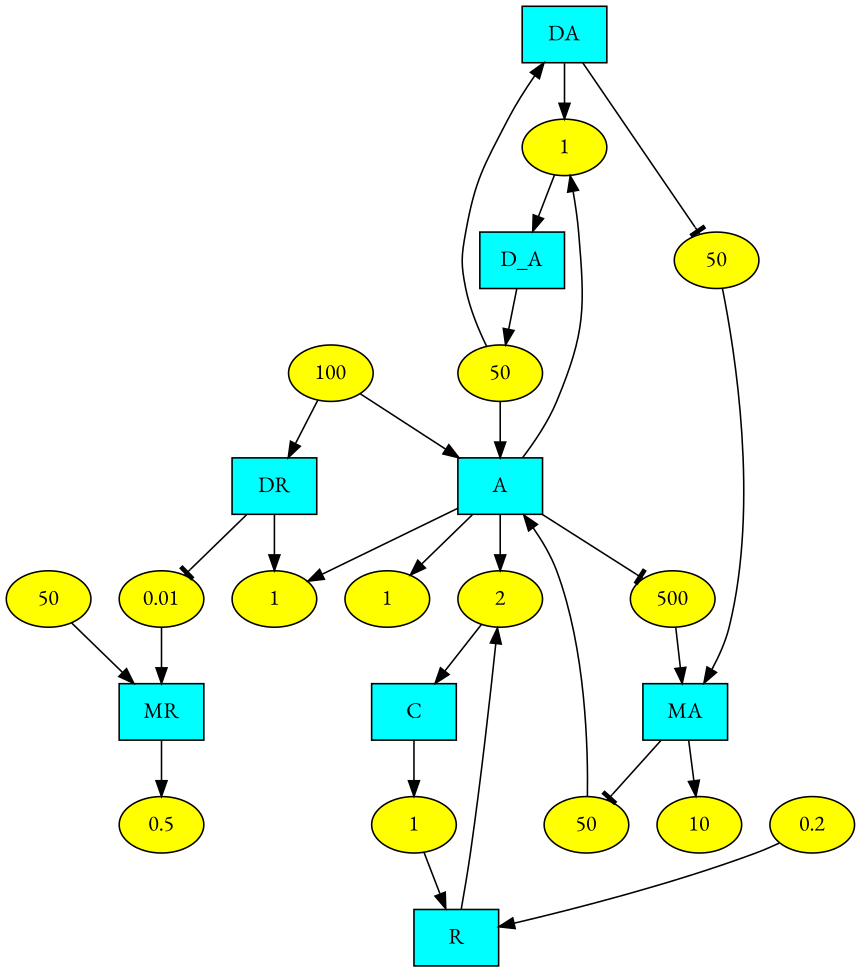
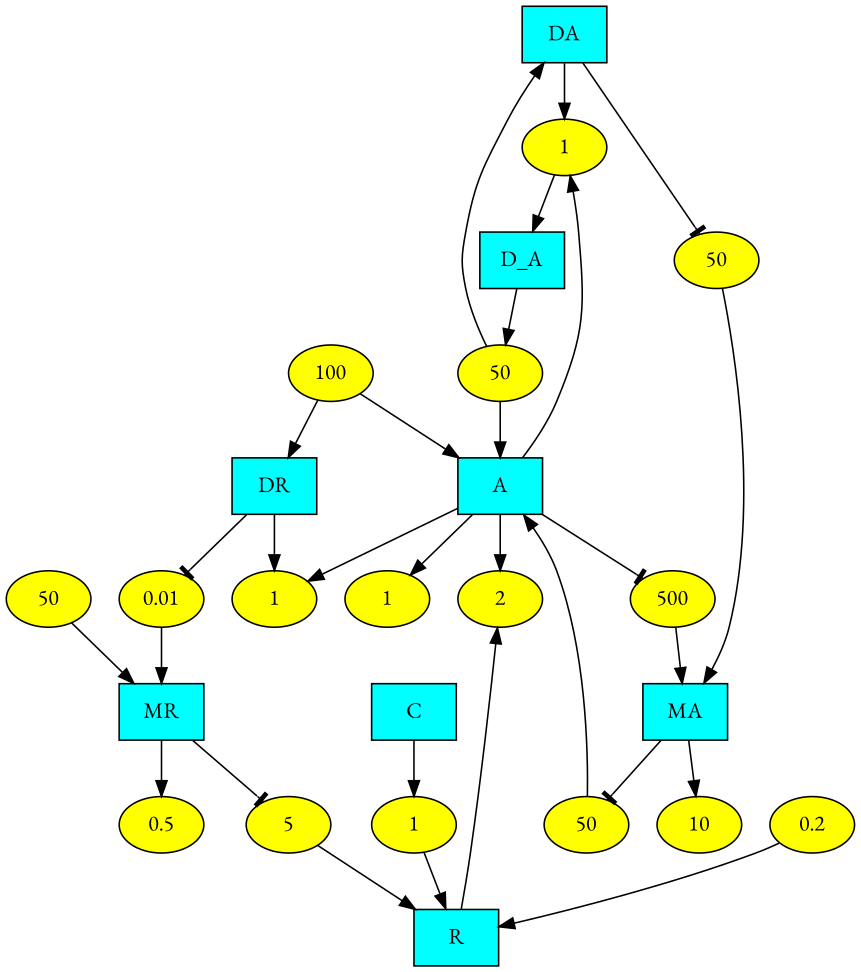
(463, 648) -> none
none -> (289, 825)
